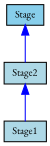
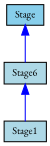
(25, 73) -> (25, 73)
